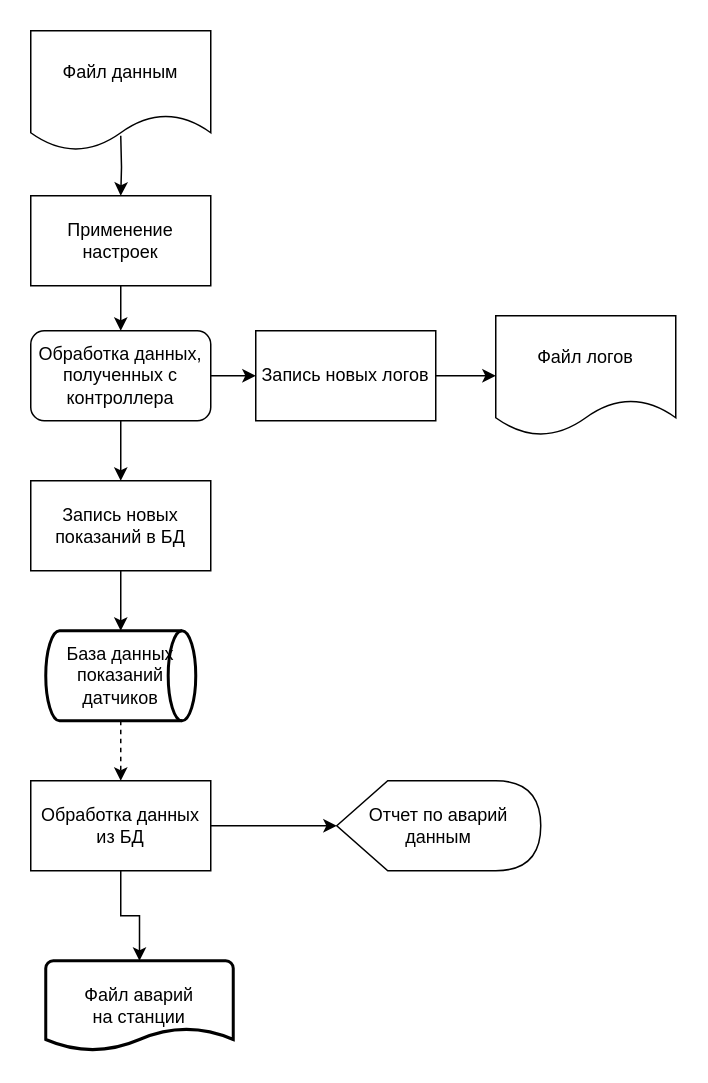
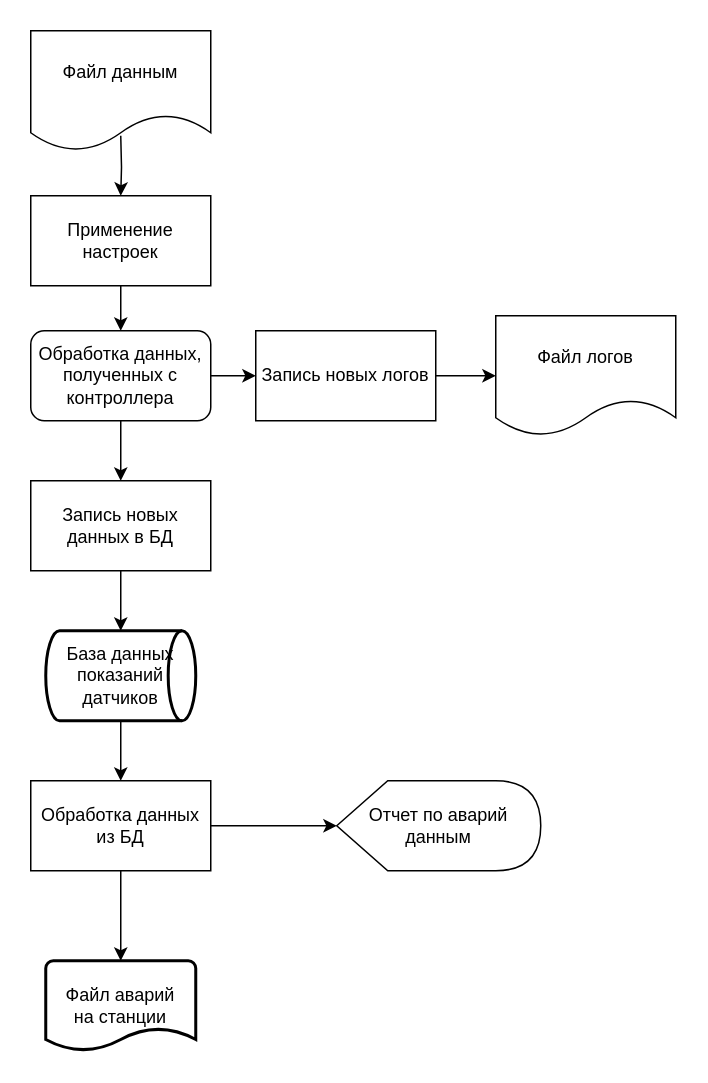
(121, 526) -> (121, 526)
(121, 745) -> (121, 745)
(140, 1006) -> (121, 1006)
